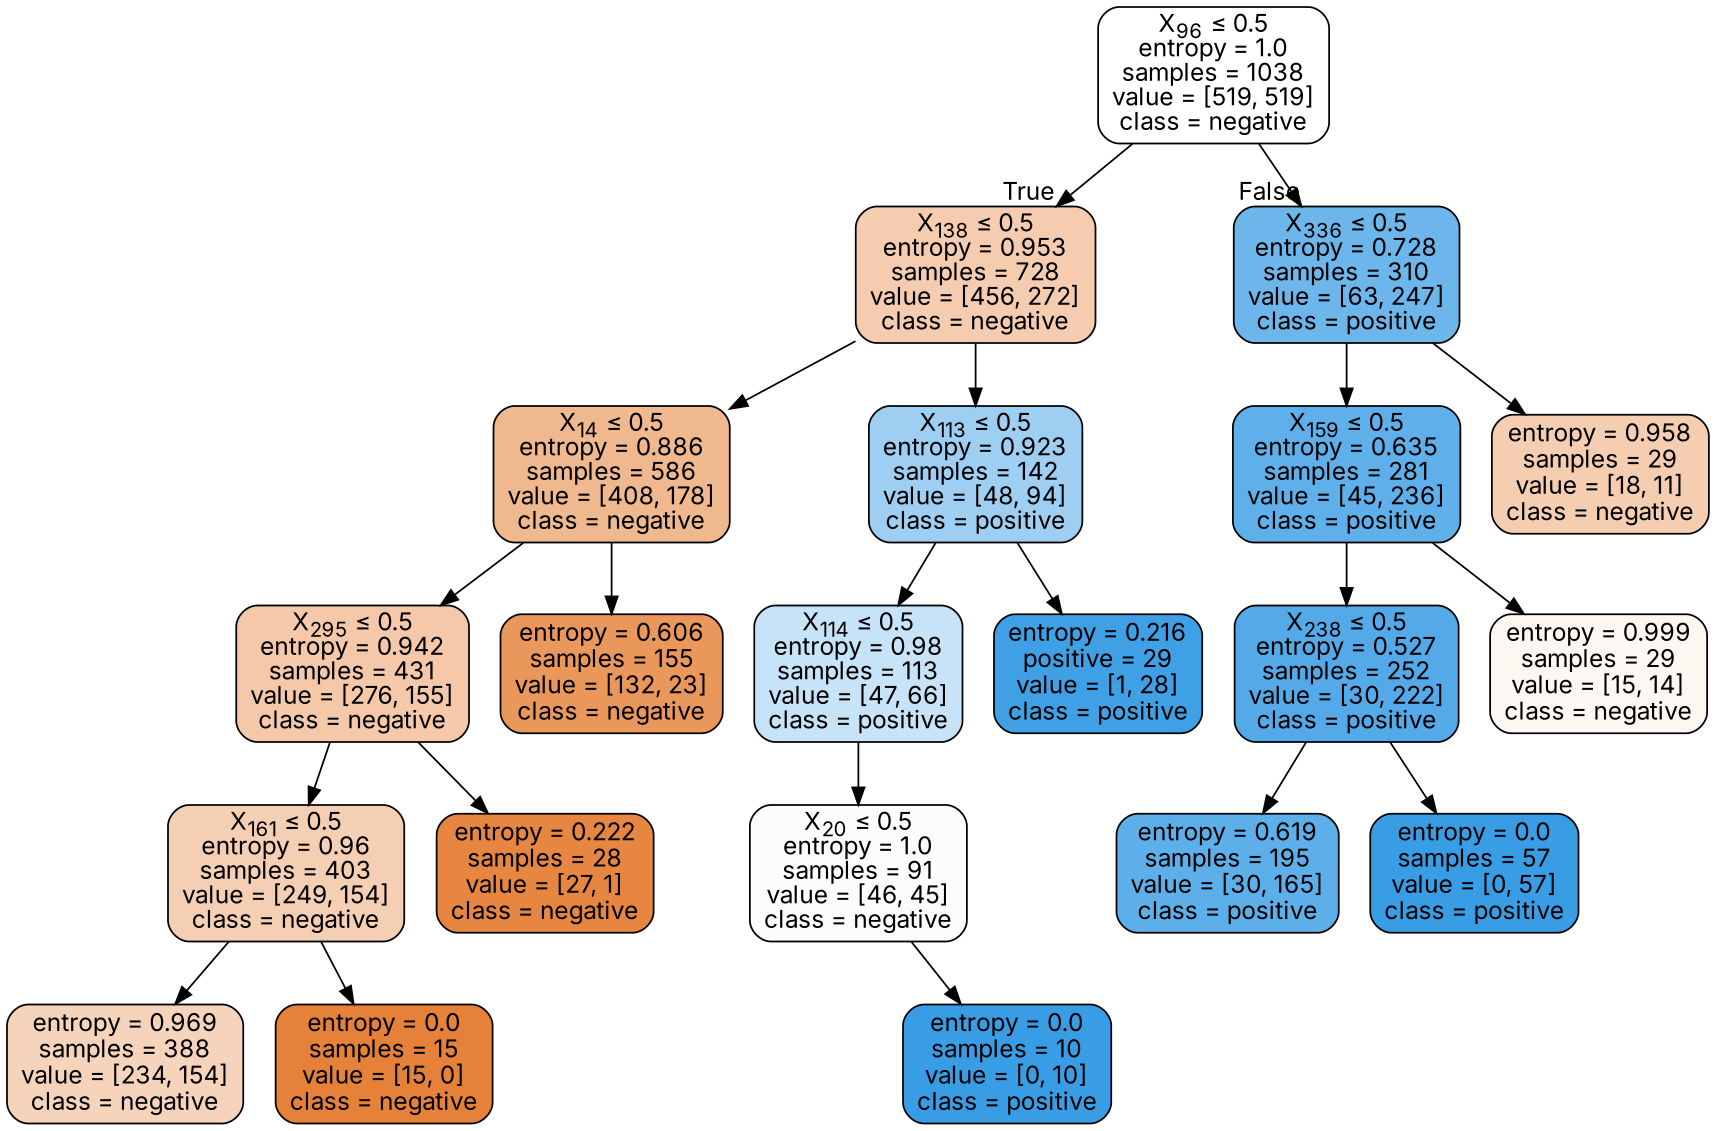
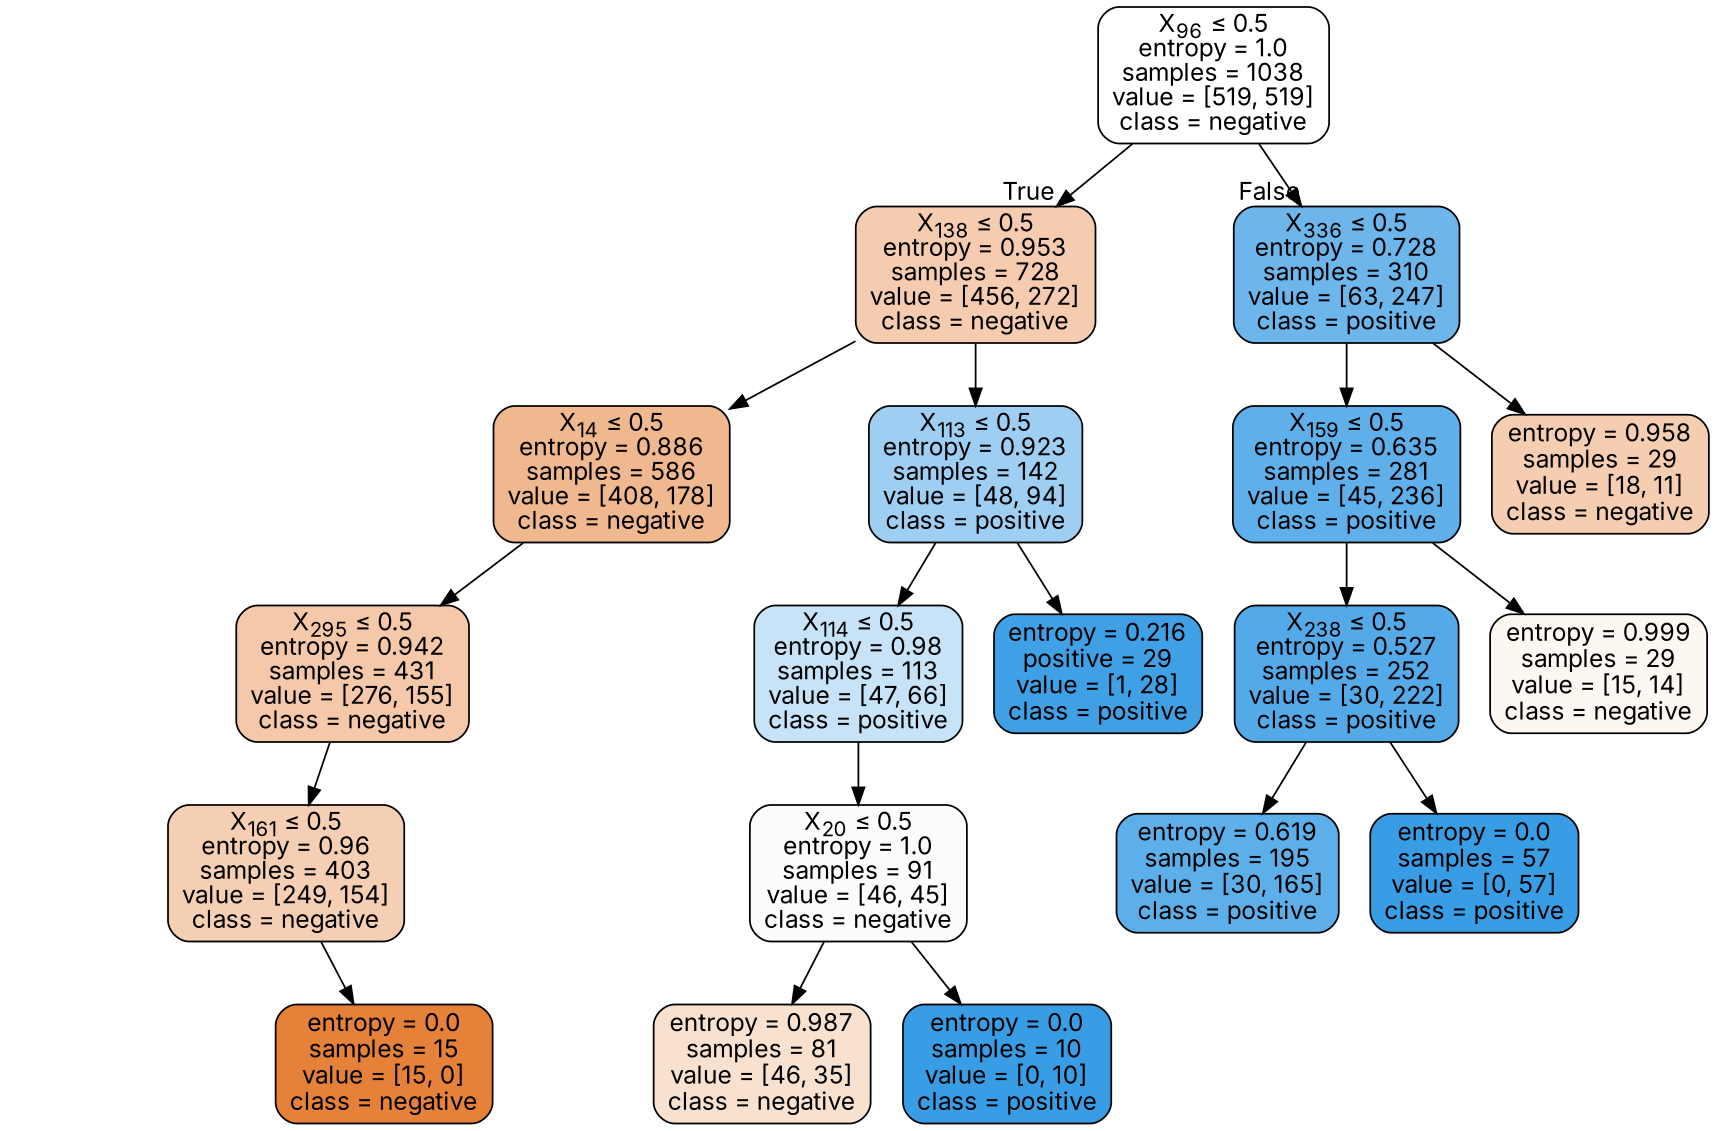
(612, 674) -> none
(545, 873) -> none
(125, 1064) -> none
none -> (762, 1064)
